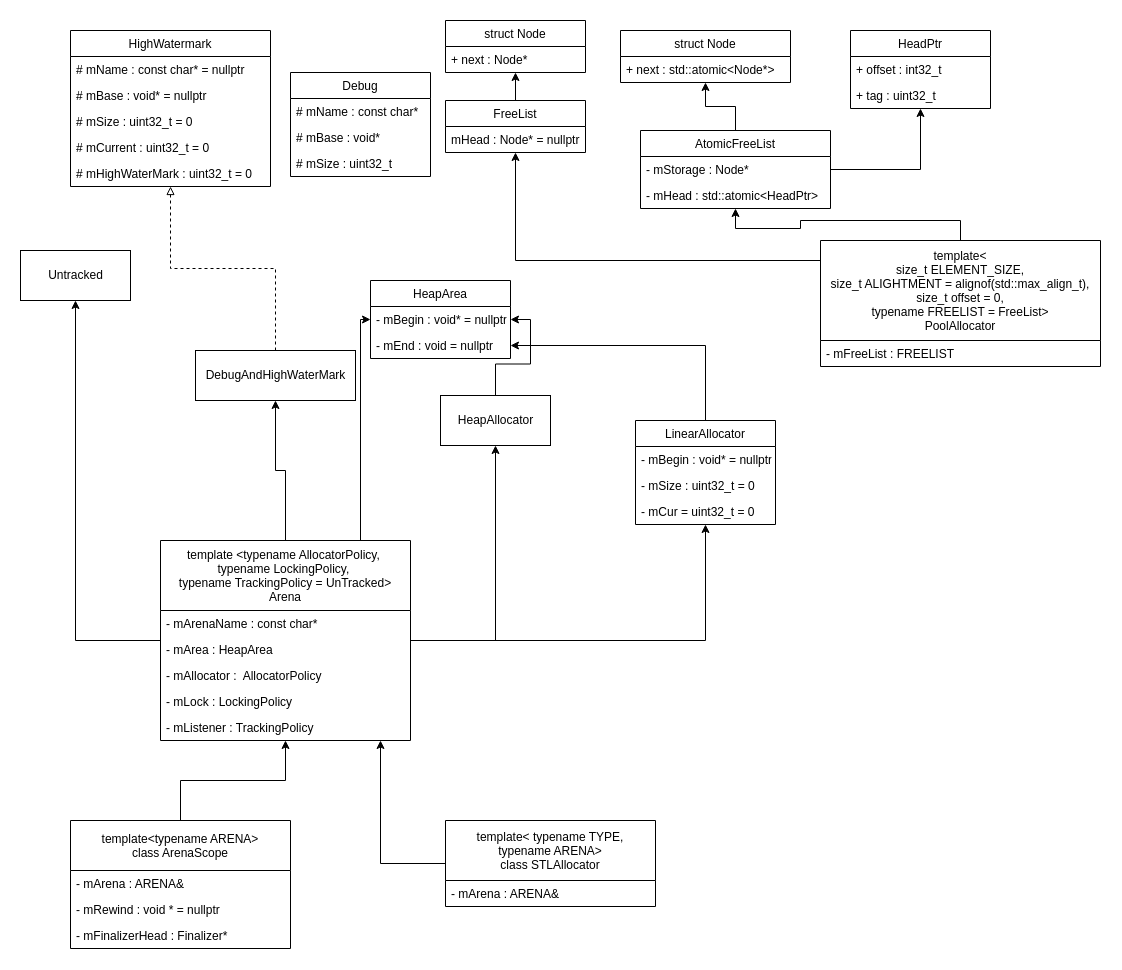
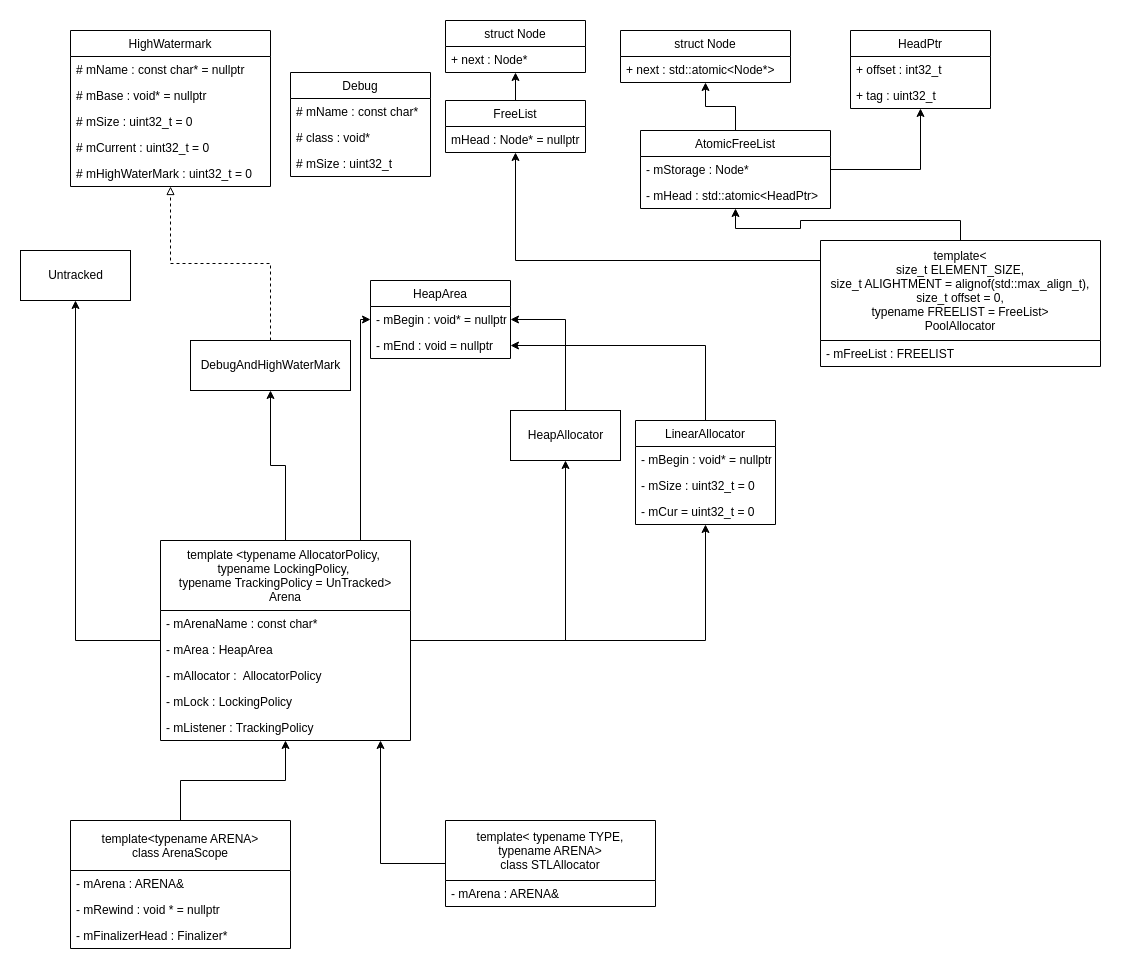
(339, 138) -> (337, 138)
(276, 376) -> (271, 366)
(496, 421) -> (566, 436)
